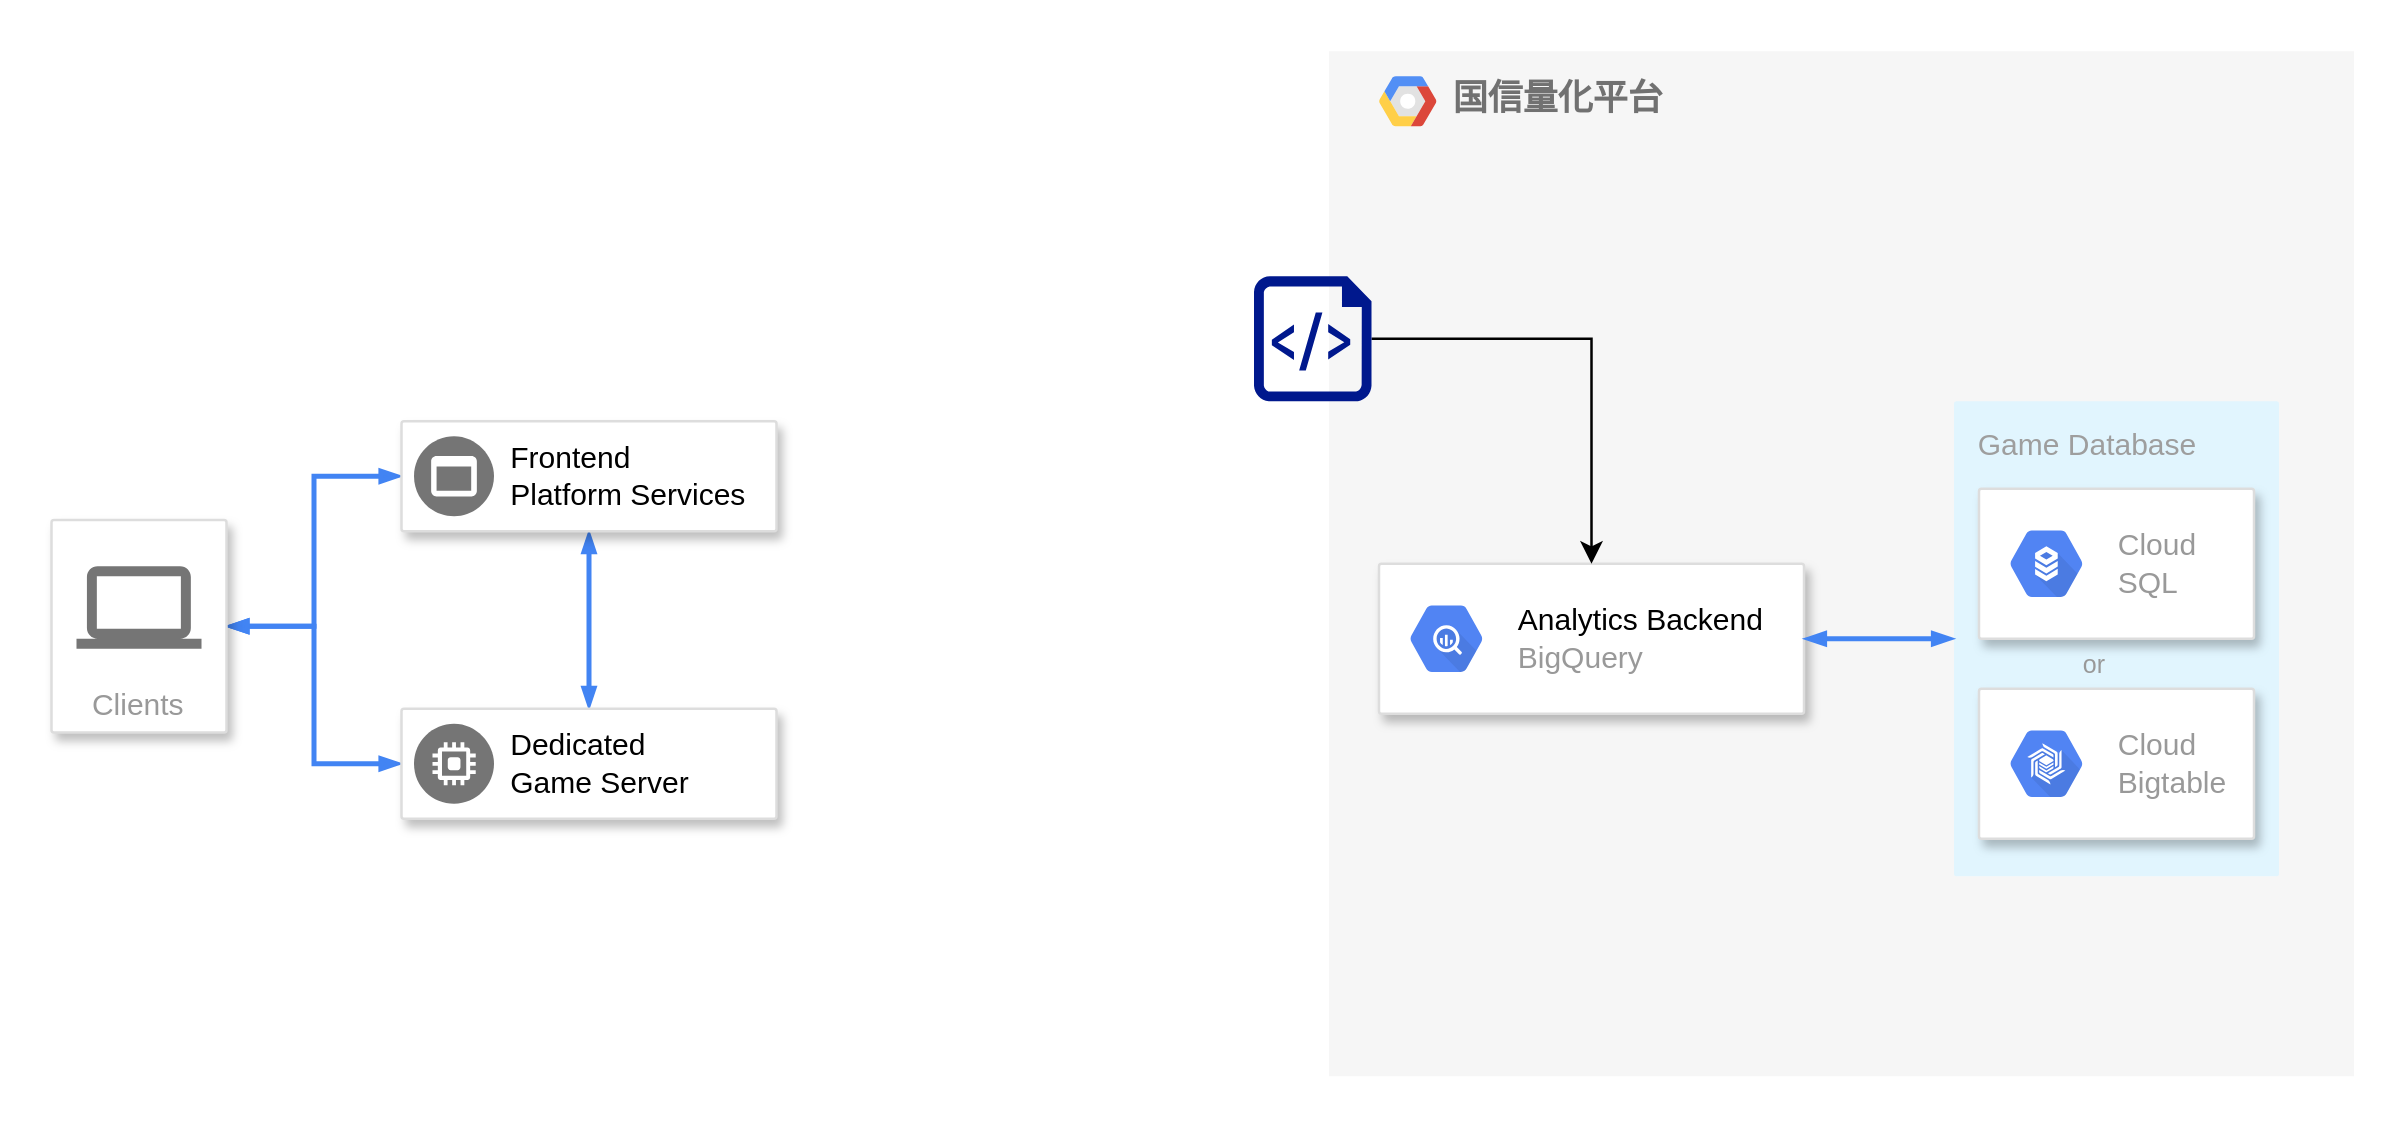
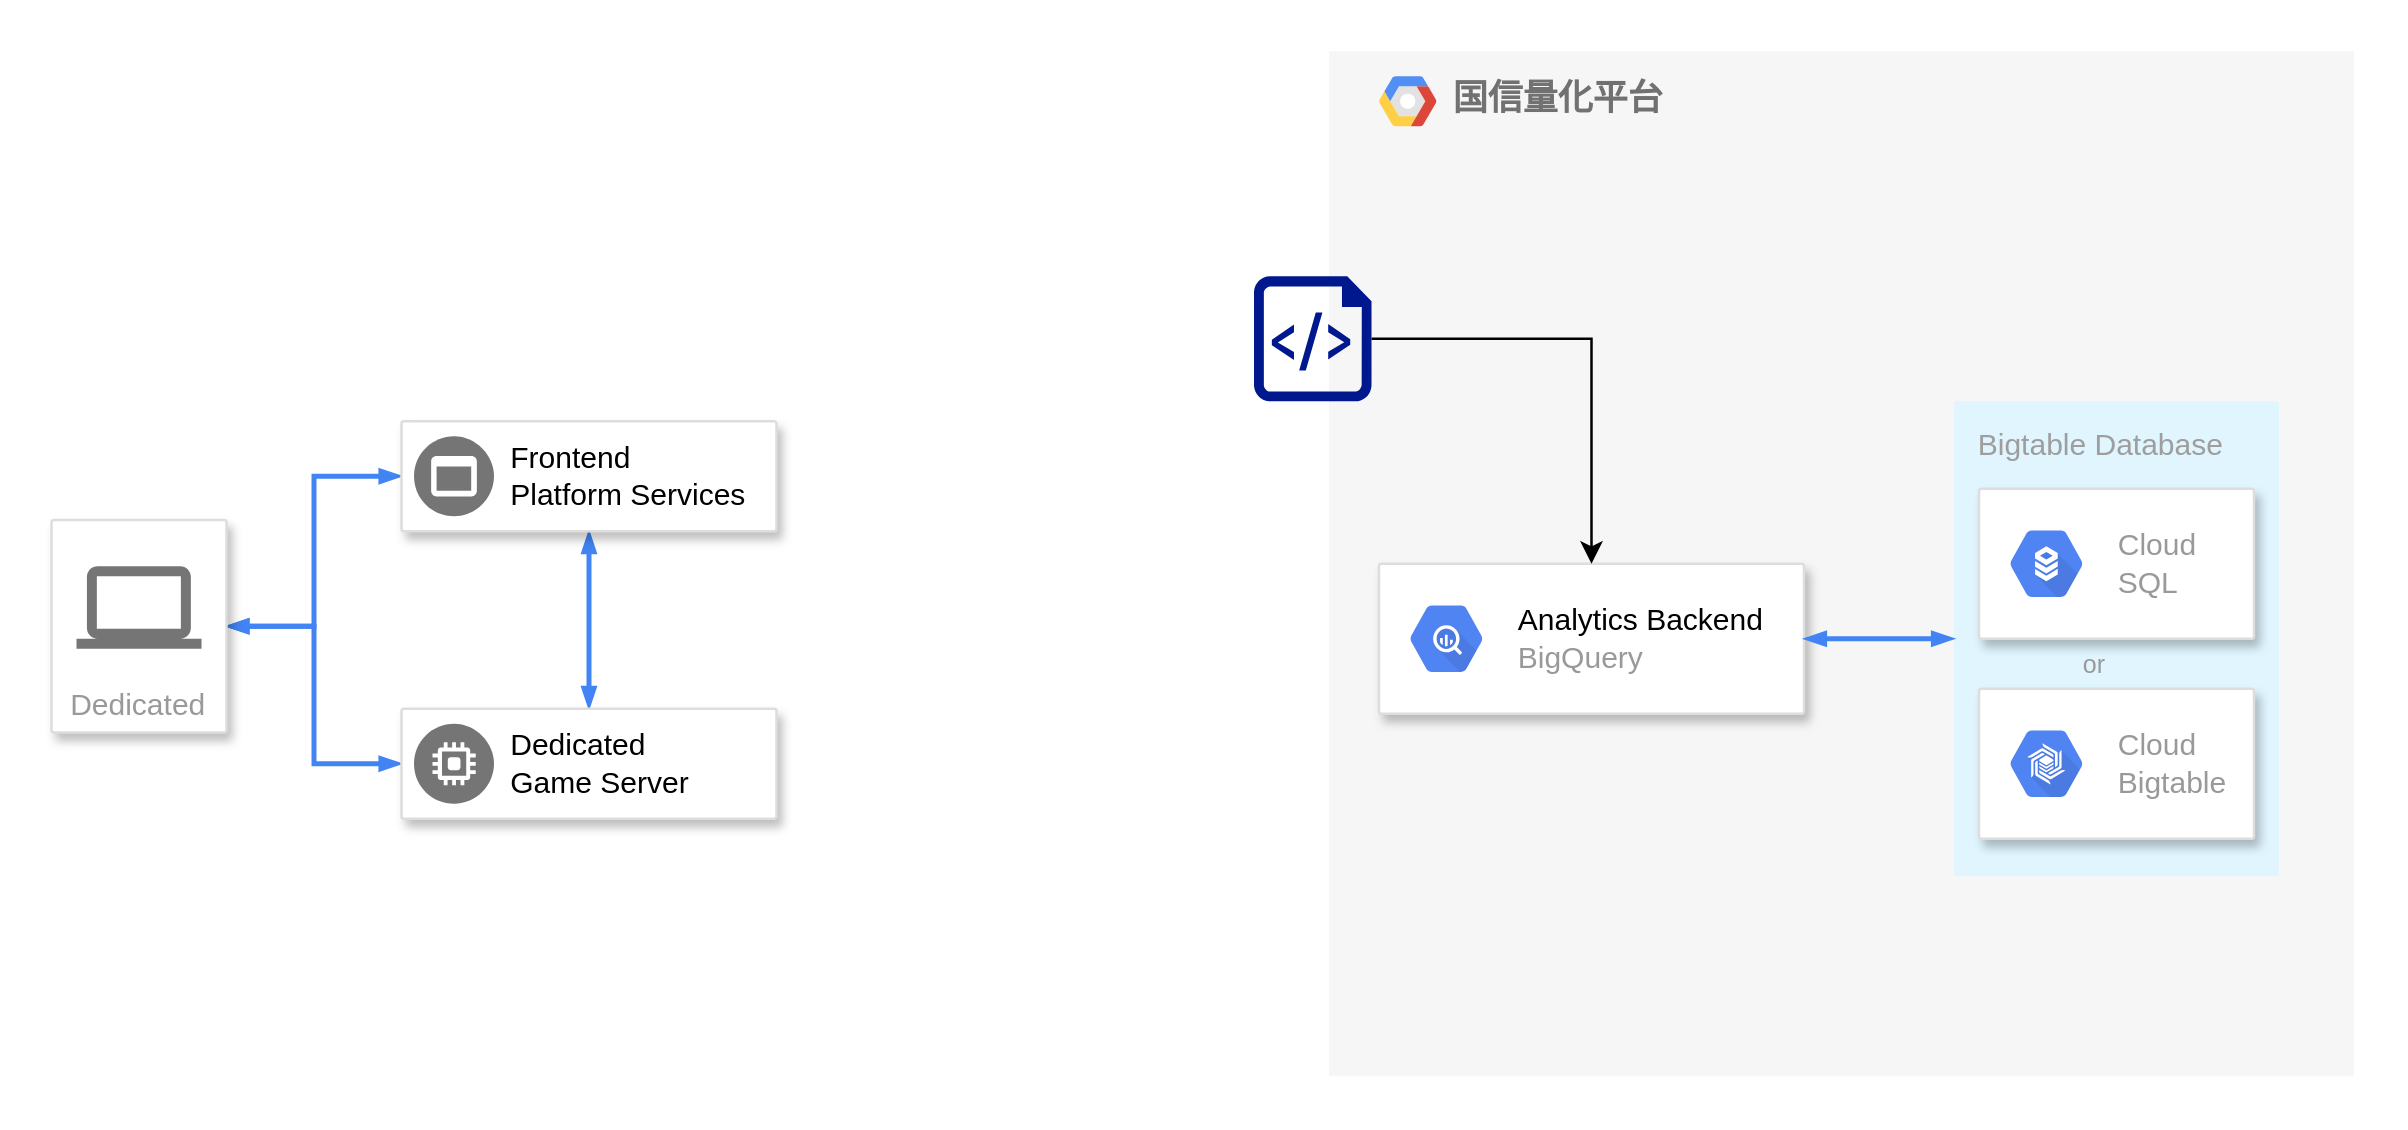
(2084, 447) -> (2110, 447)
(139, 703) -> (139, 703)
